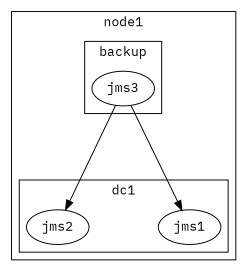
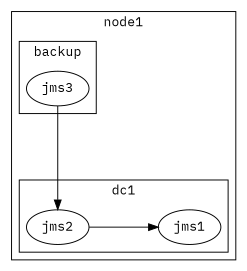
(154, 154) -> (119, 227)
